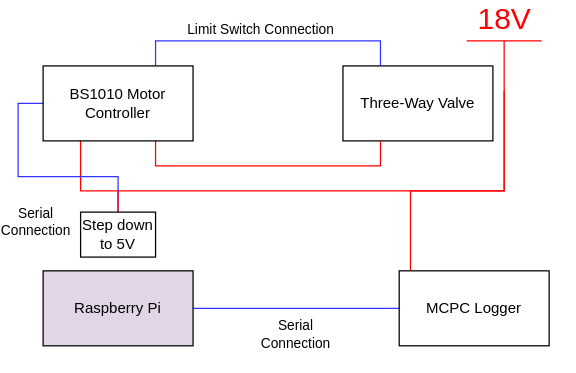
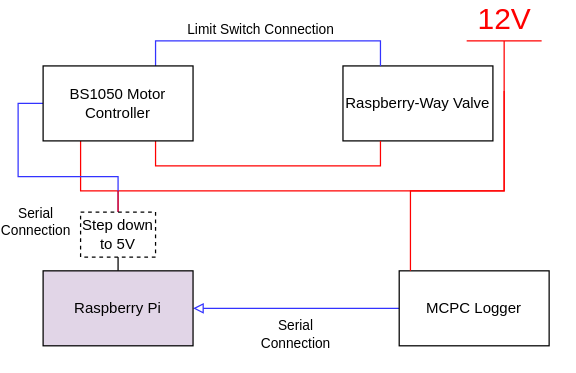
(505, 19) -> (505, 19)
(118, 103) -> (118, 103)
(418, 103) -> (418, 103)
(118, 234) -> (118, 234)
none -> (118, 264)
(199, 308) -> (204, 308)
